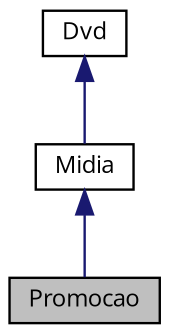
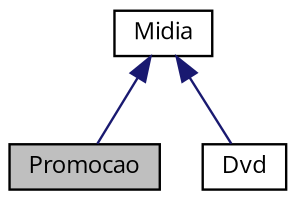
(85, 113) -> (210, 111)
